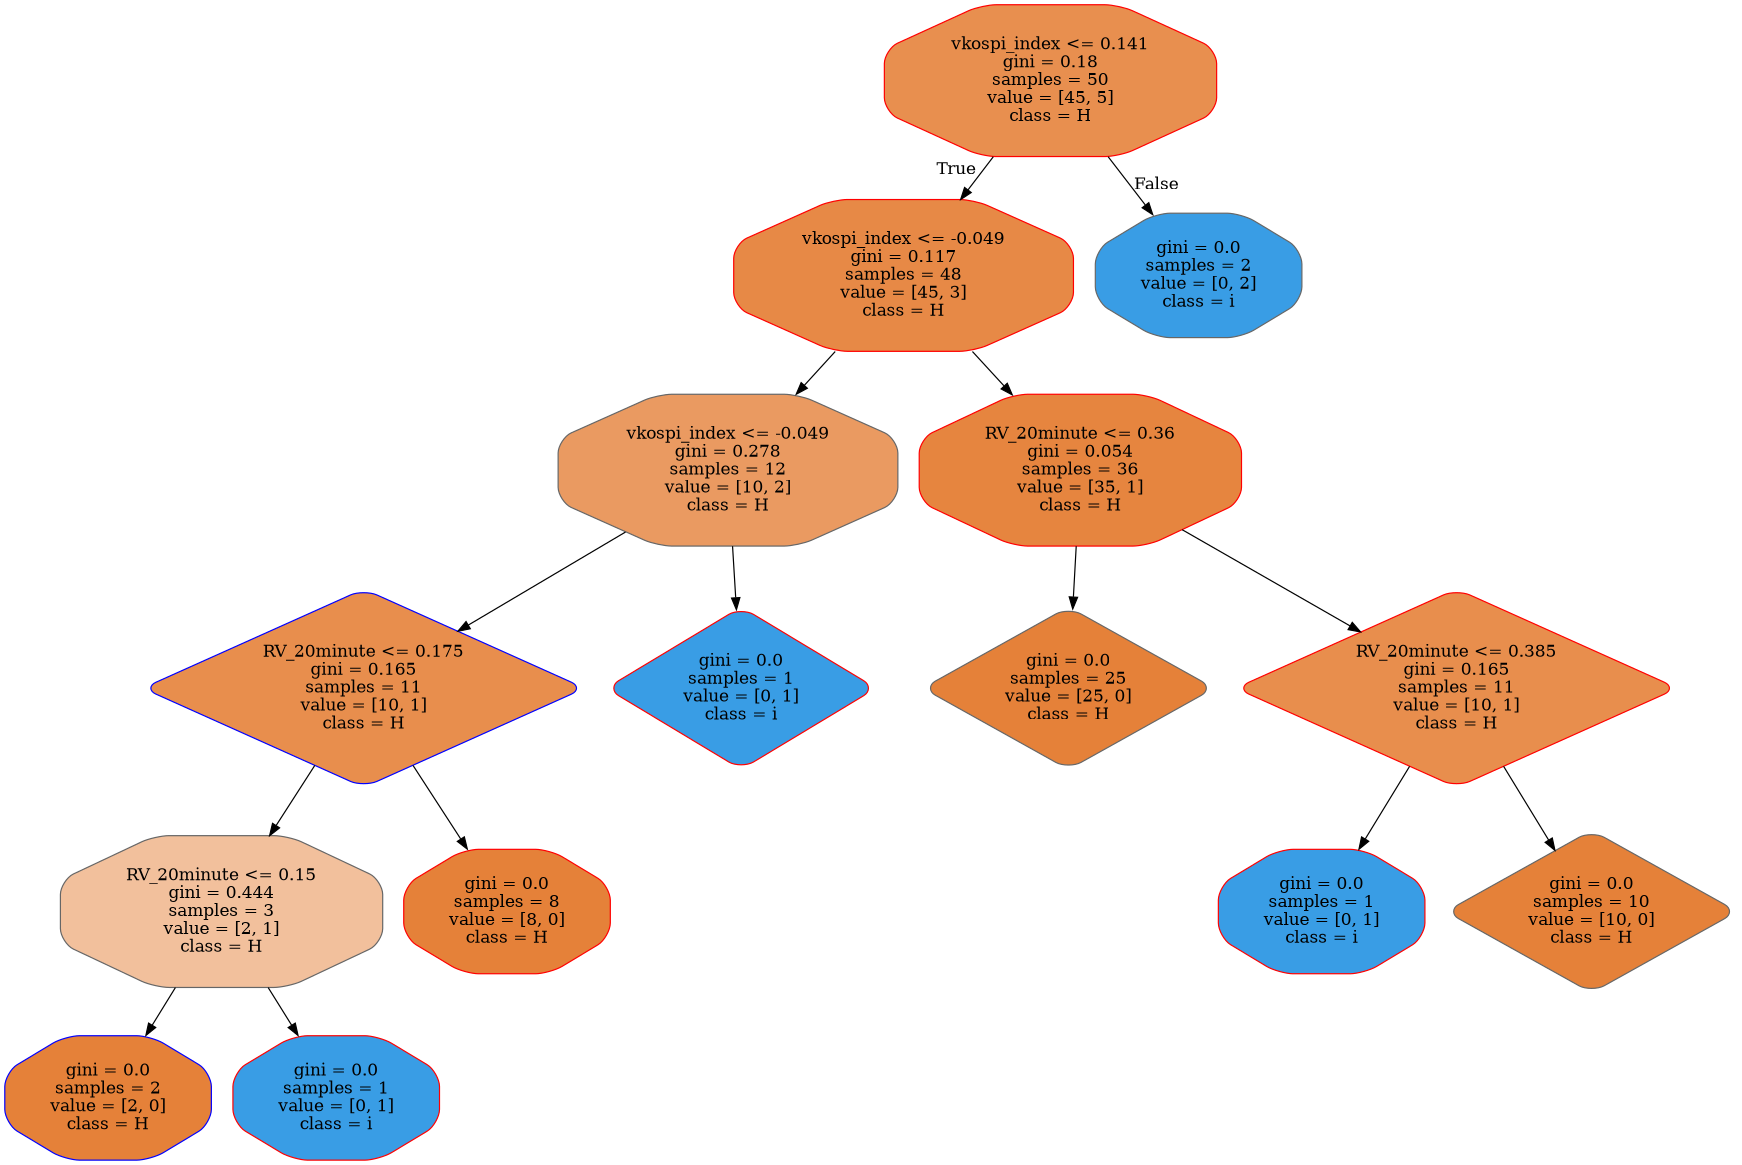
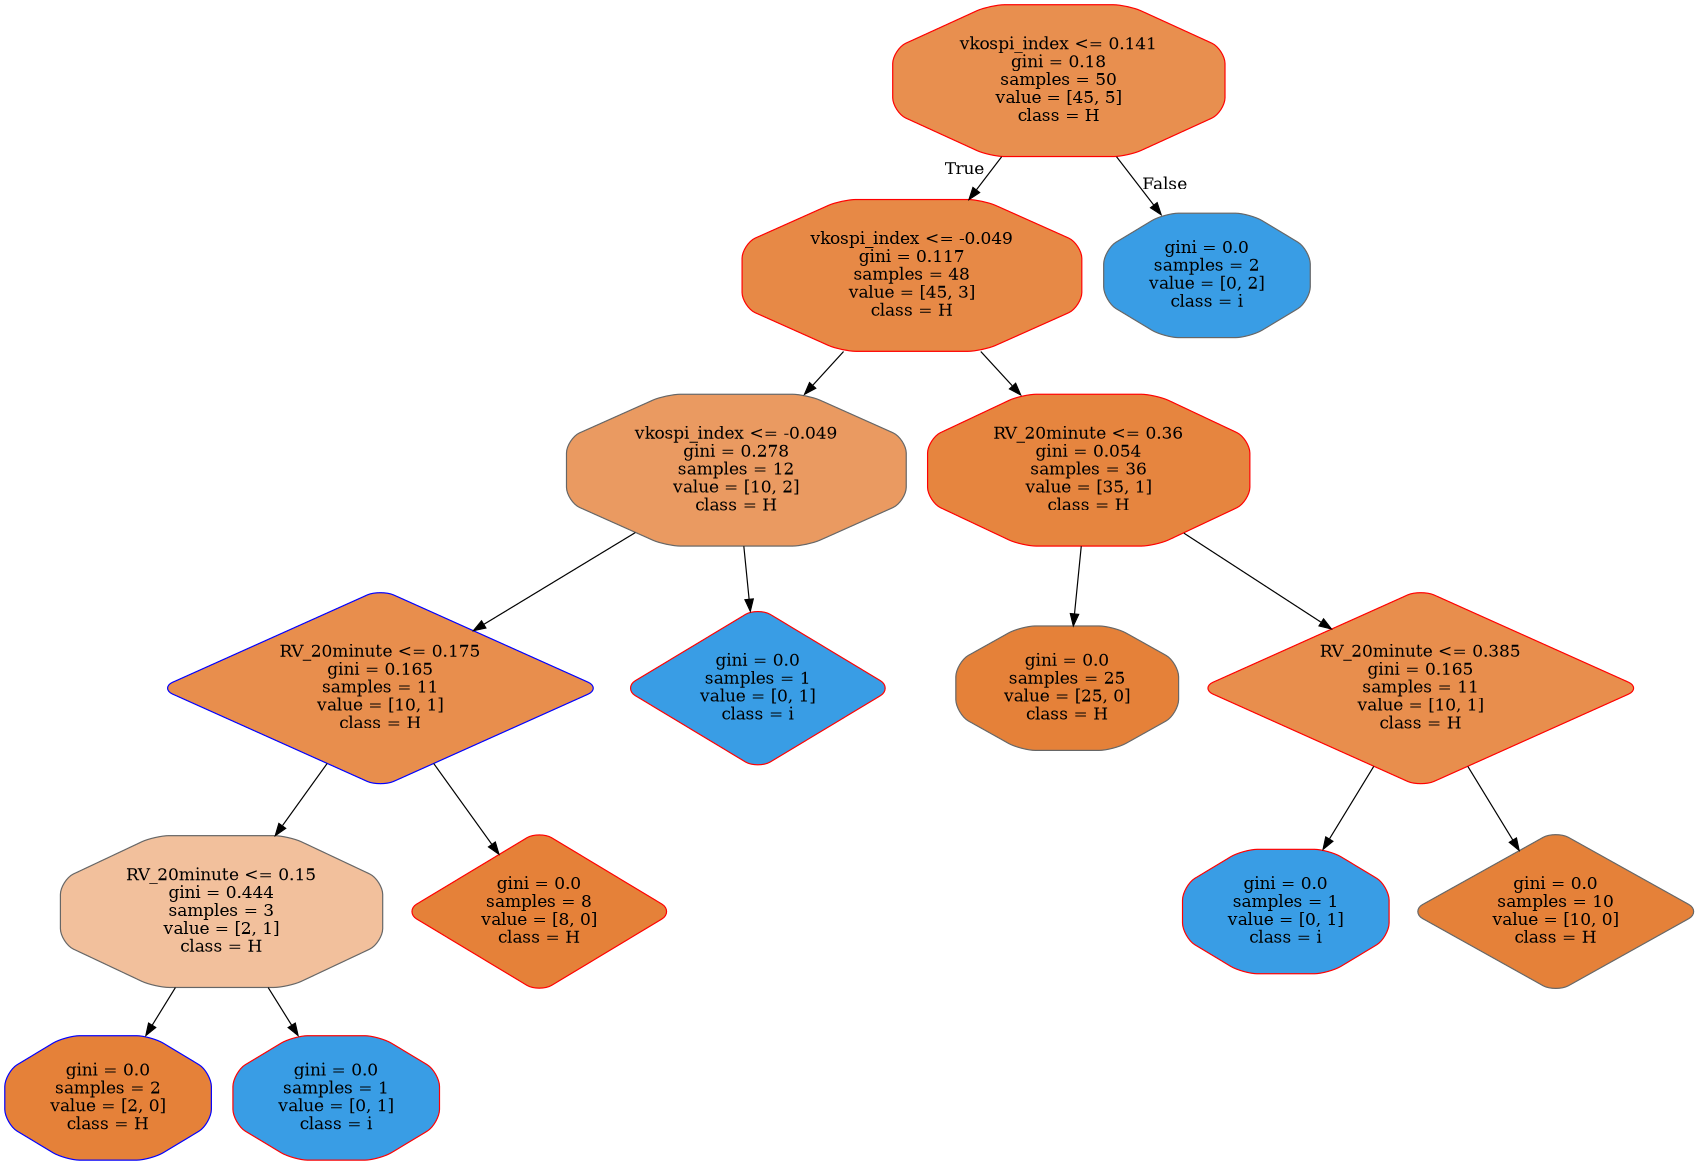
(1068, 688) -> (1067, 688)
(507, 912) -> (539, 912)
